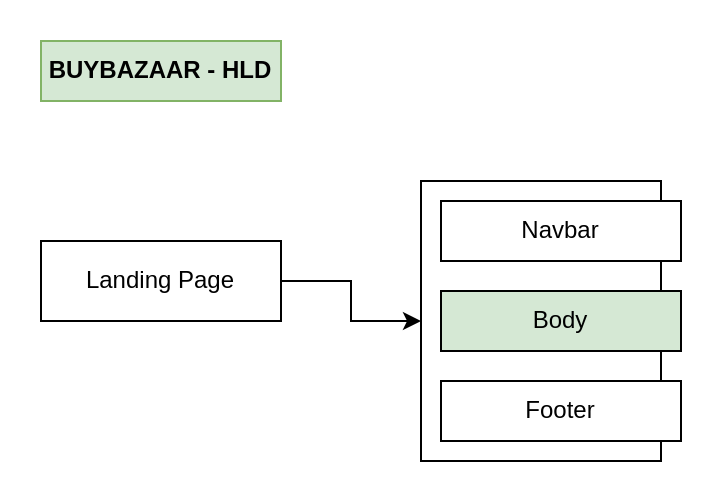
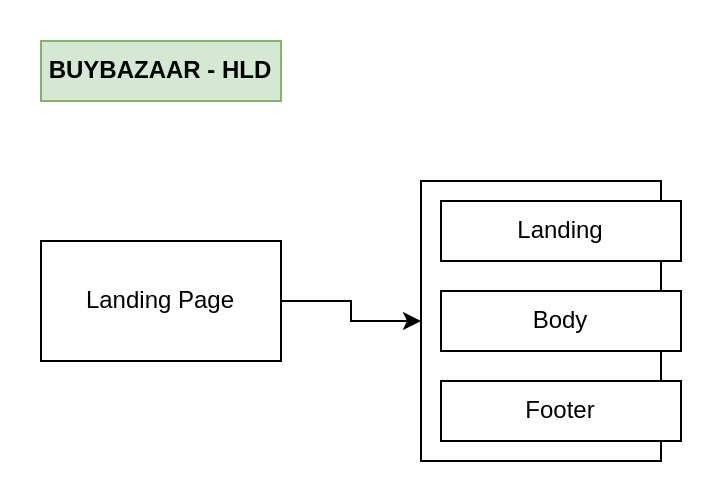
(561, 231) -> (561, 231)
(161, 281) -> (161, 301)
(561, 321) -> (561, 321)
